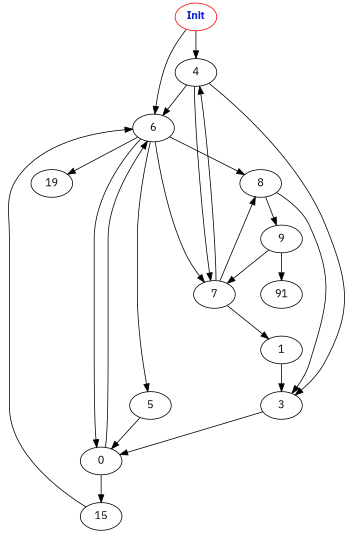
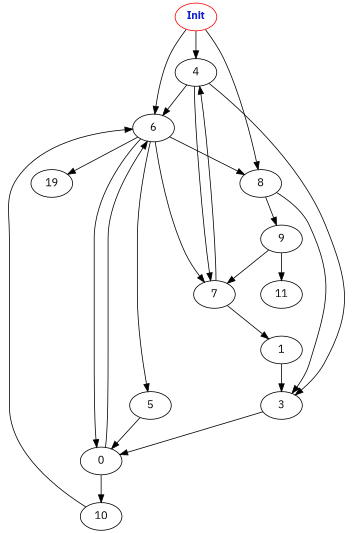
(236, 243) -> (237, 93)
(282, 294) -> (282, 294)
(101, 516) -> (101, 516)
